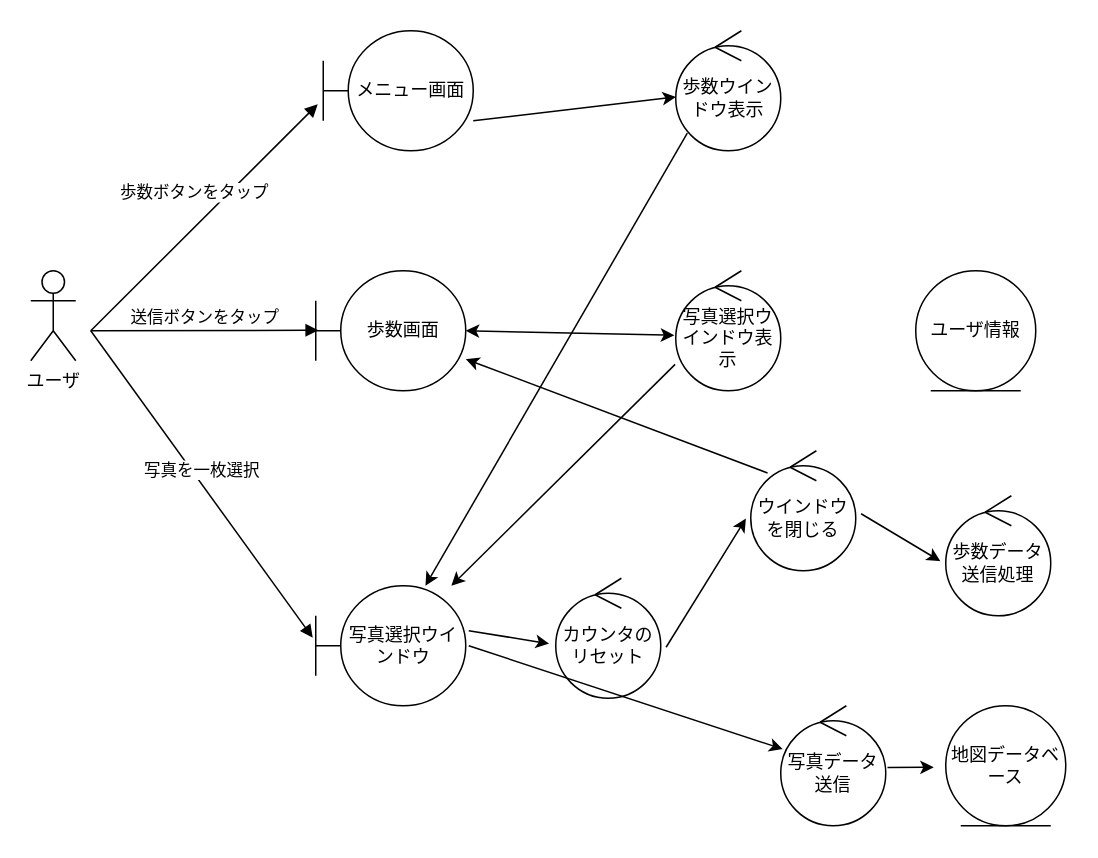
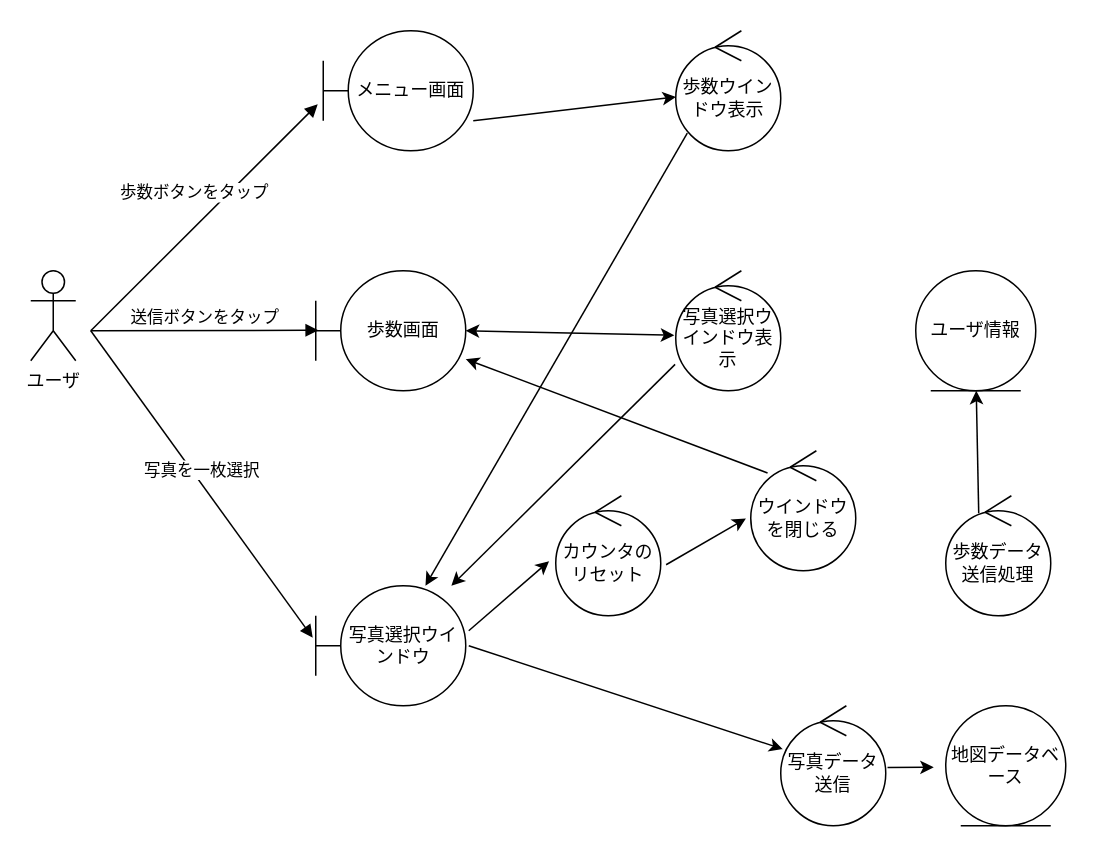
none -> (978, 457)
(897, 535) -> none
(608, 638) -> (608, 556)
